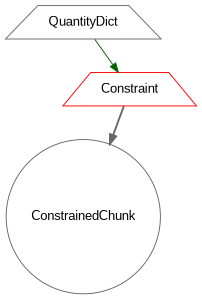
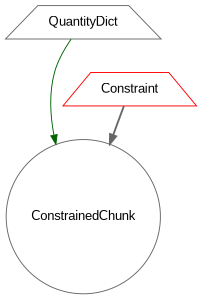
(104, 52) -> (52, 85)
